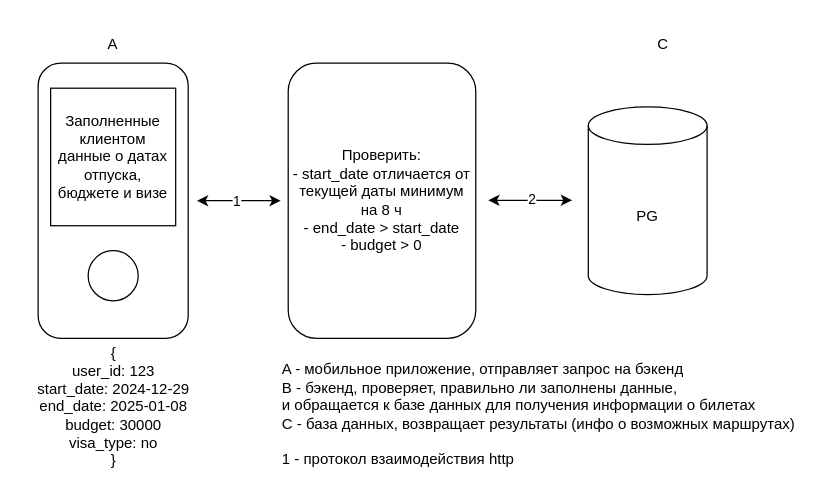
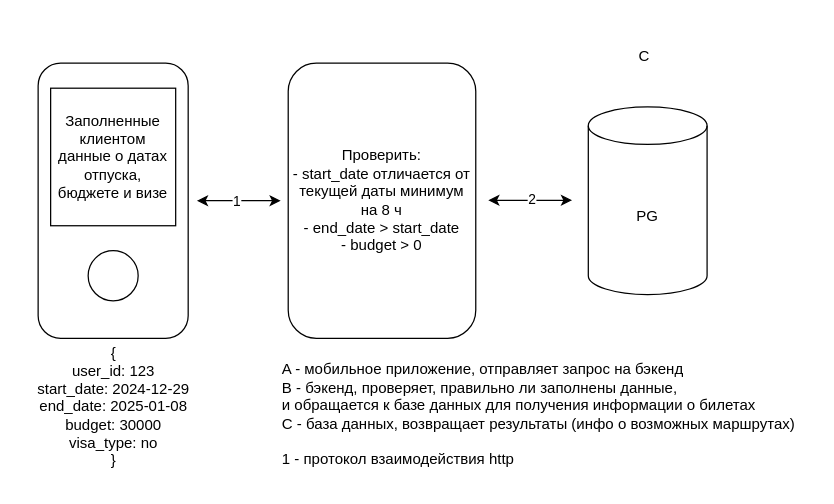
(113, 44) -> none
(663, 44) -> (644, 57)
